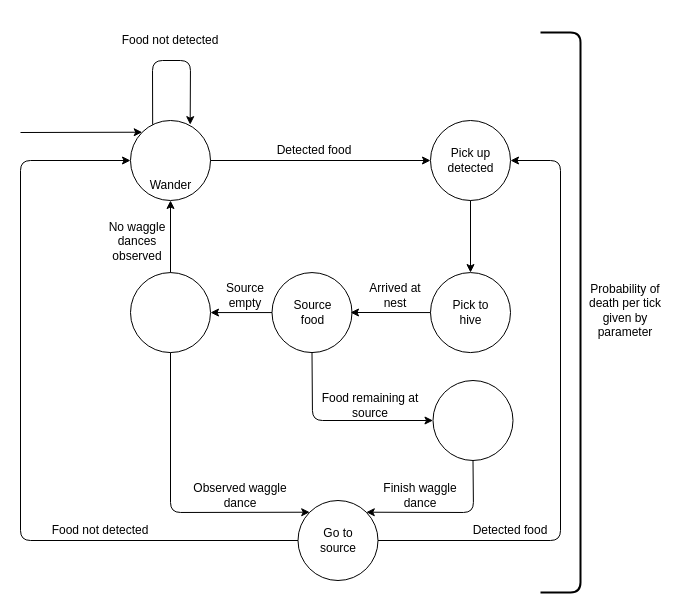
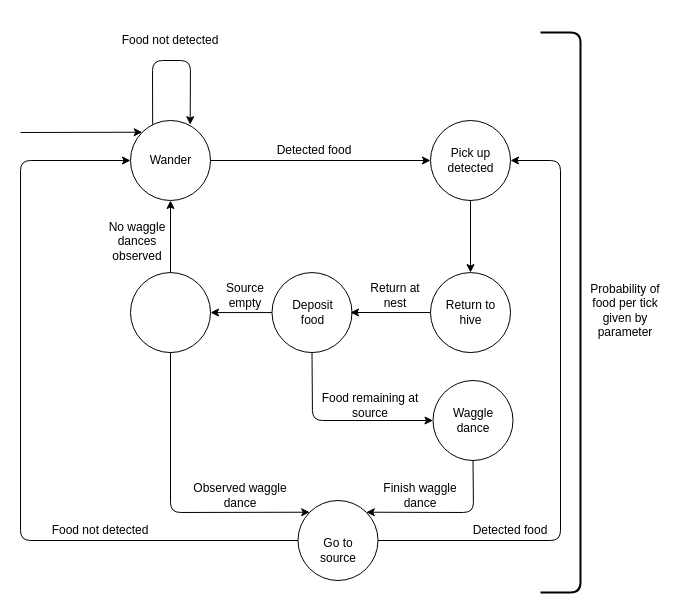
(171, 186) -> (171, 161)
(396, 296) -> (396, 296)
(626, 311) -> (626, 311)
(313, 313) -> (313, 313)
(471, 313) -> (471, 313)
none -> (473, 421)
(338, 541) -> (338, 551)
